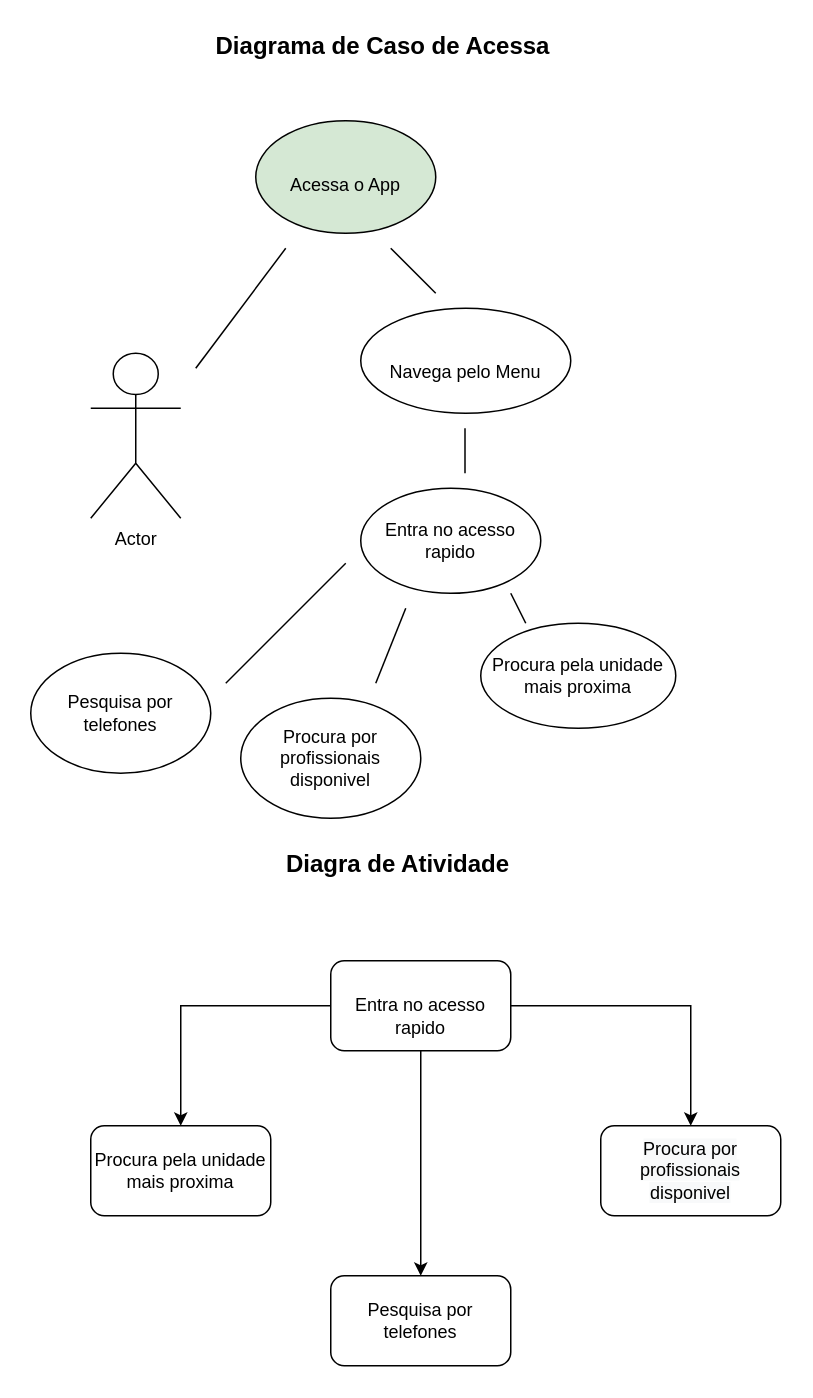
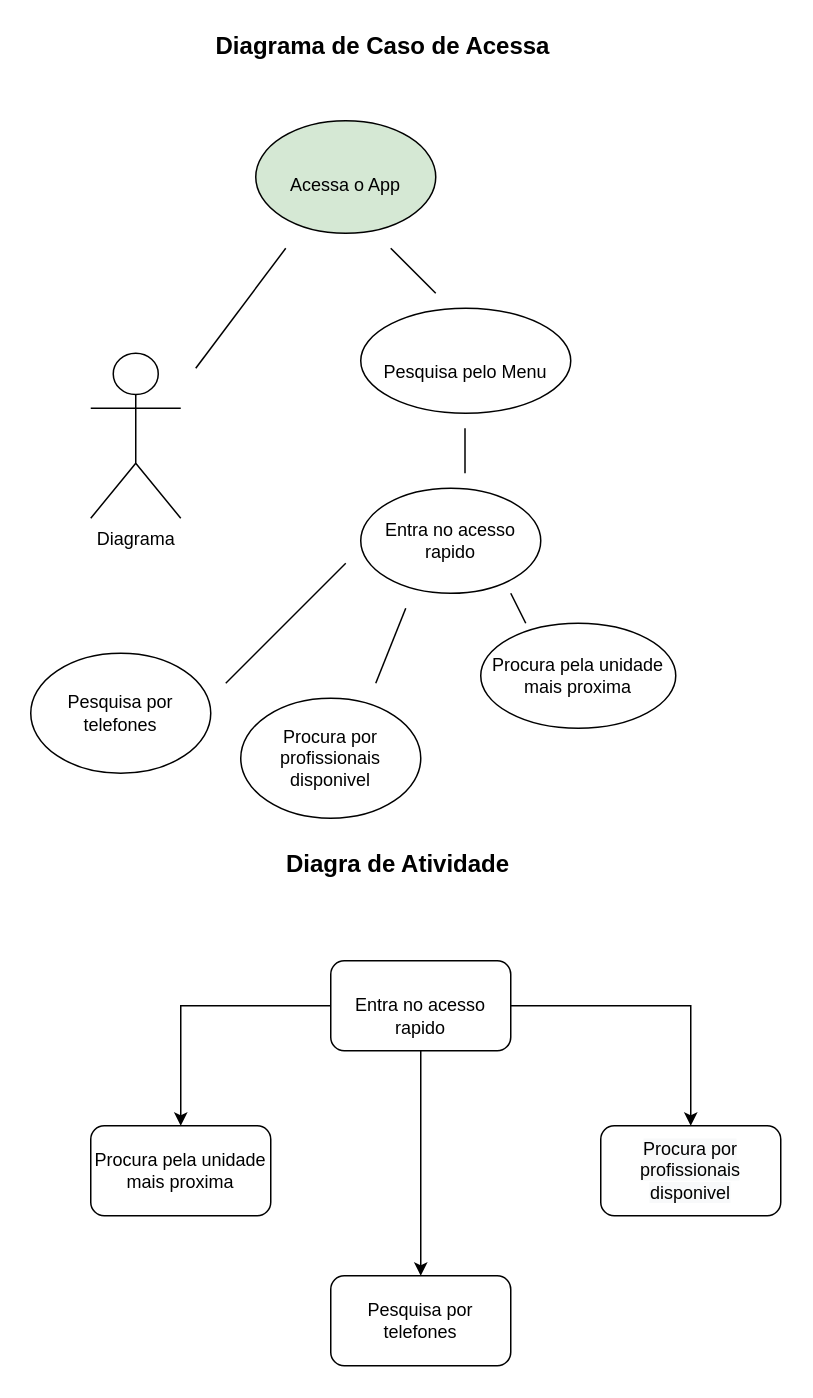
(466, 330) -> (466, 330)
(137, 540) -> (137, 540)
